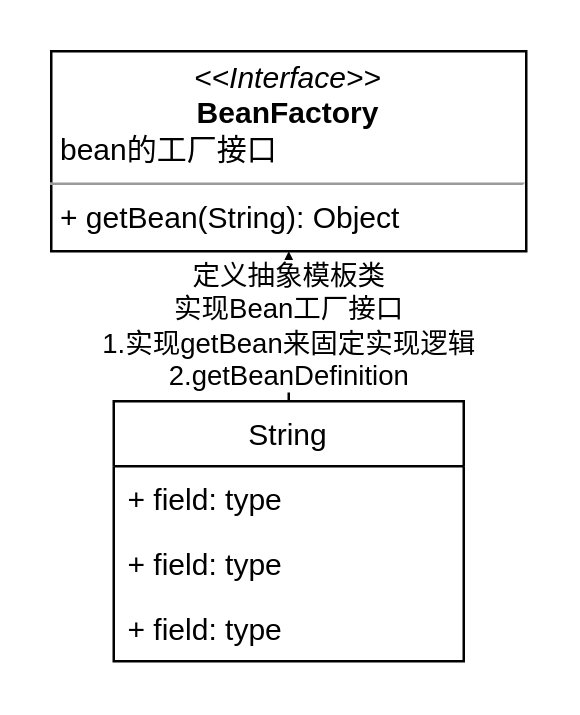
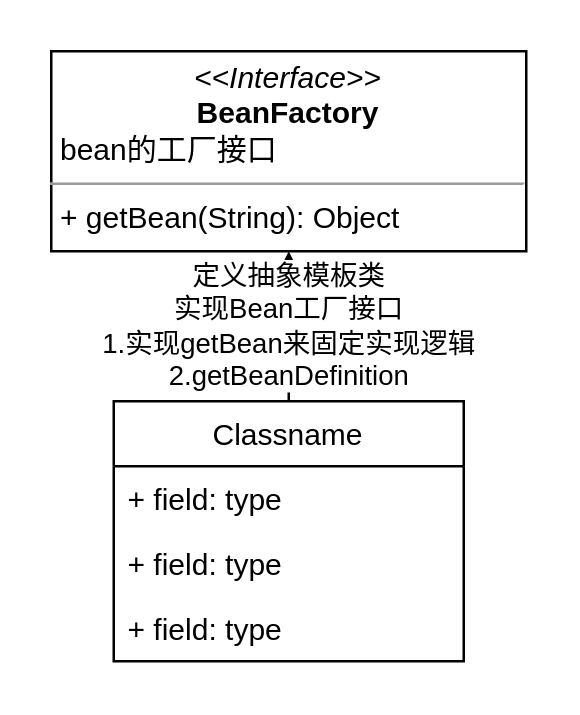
(288, 435) -> (288, 435)
